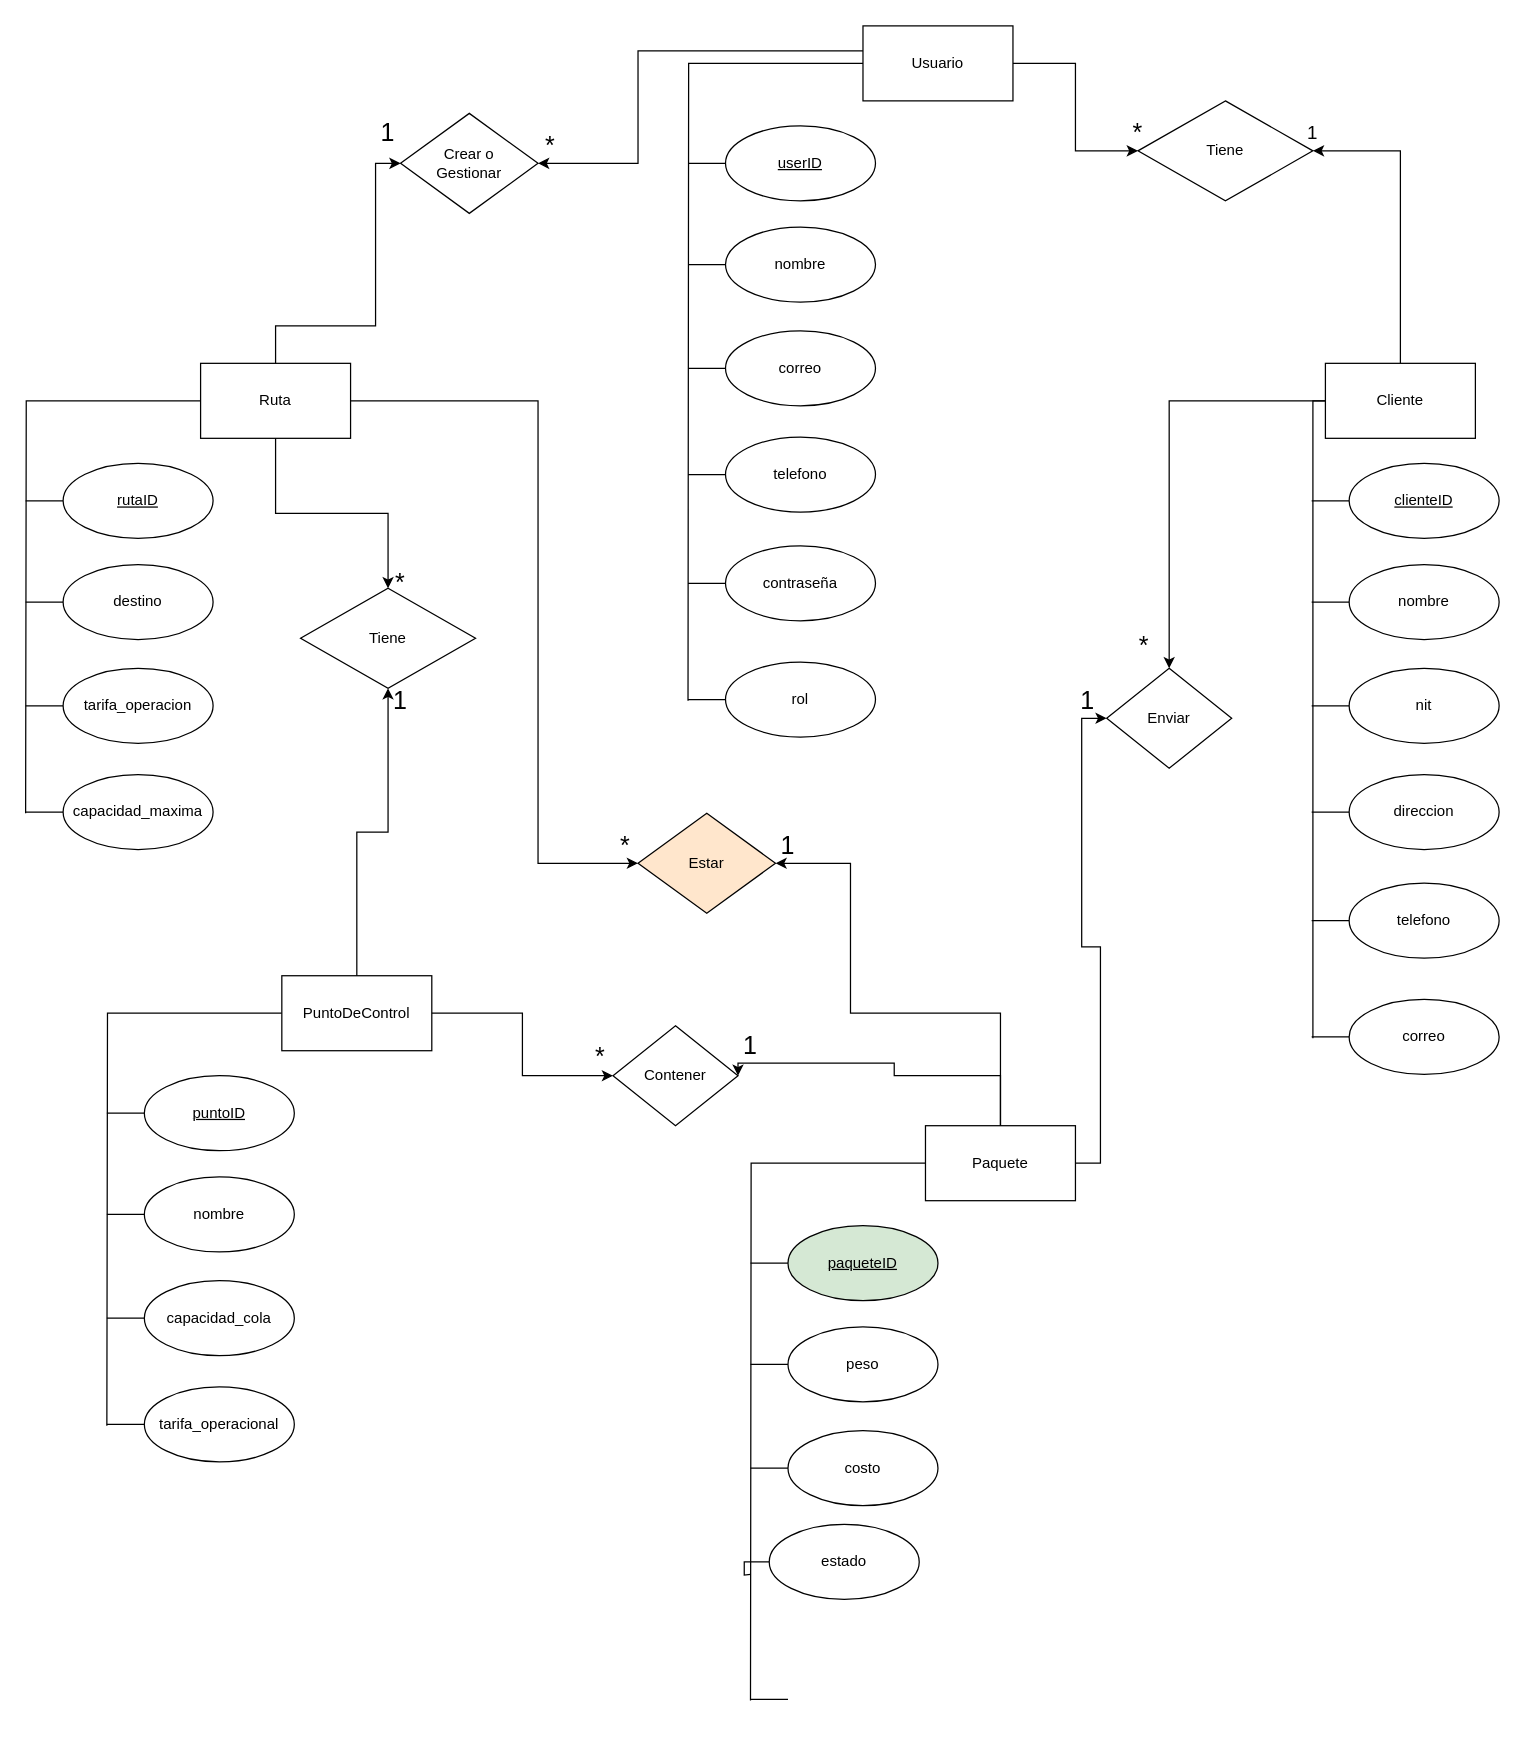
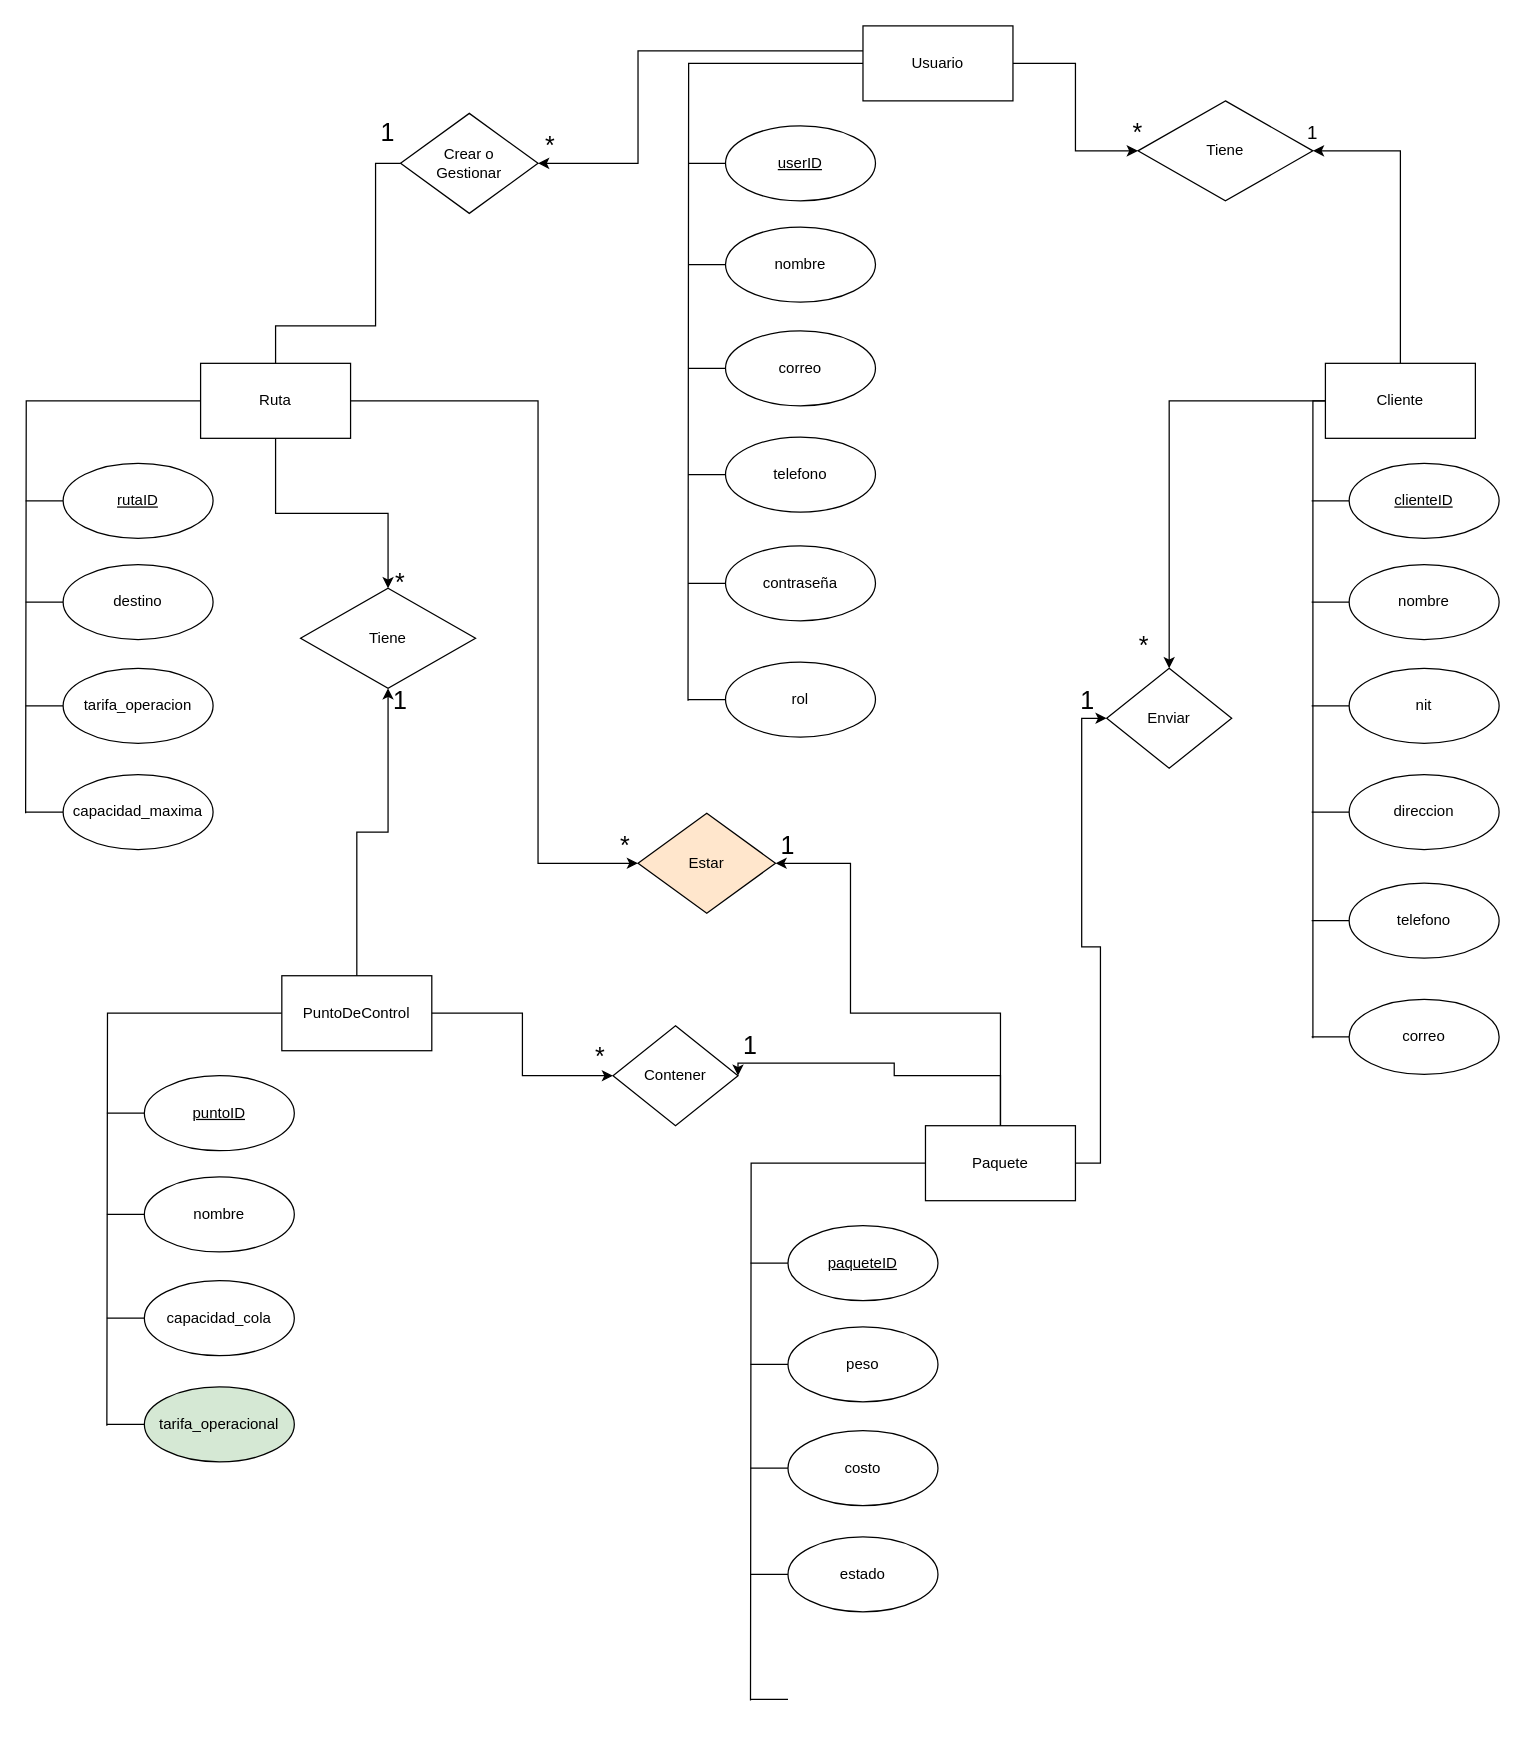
(391, 163) -> (394, 163)
(863, 1263) -> (863, 1263)
(219, 1424) -> (219, 1424)
(844, 1562) -> (863, 1574)
